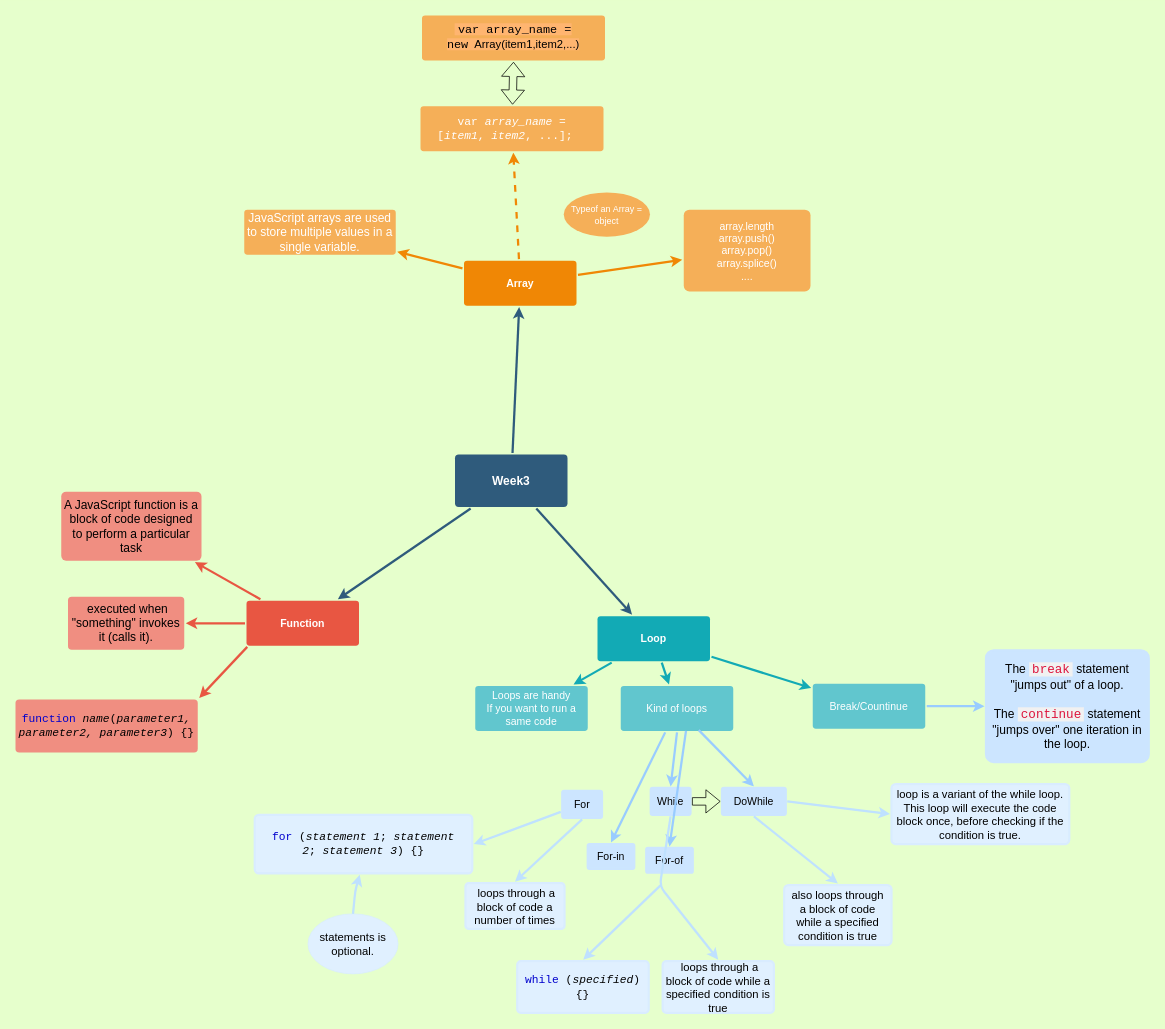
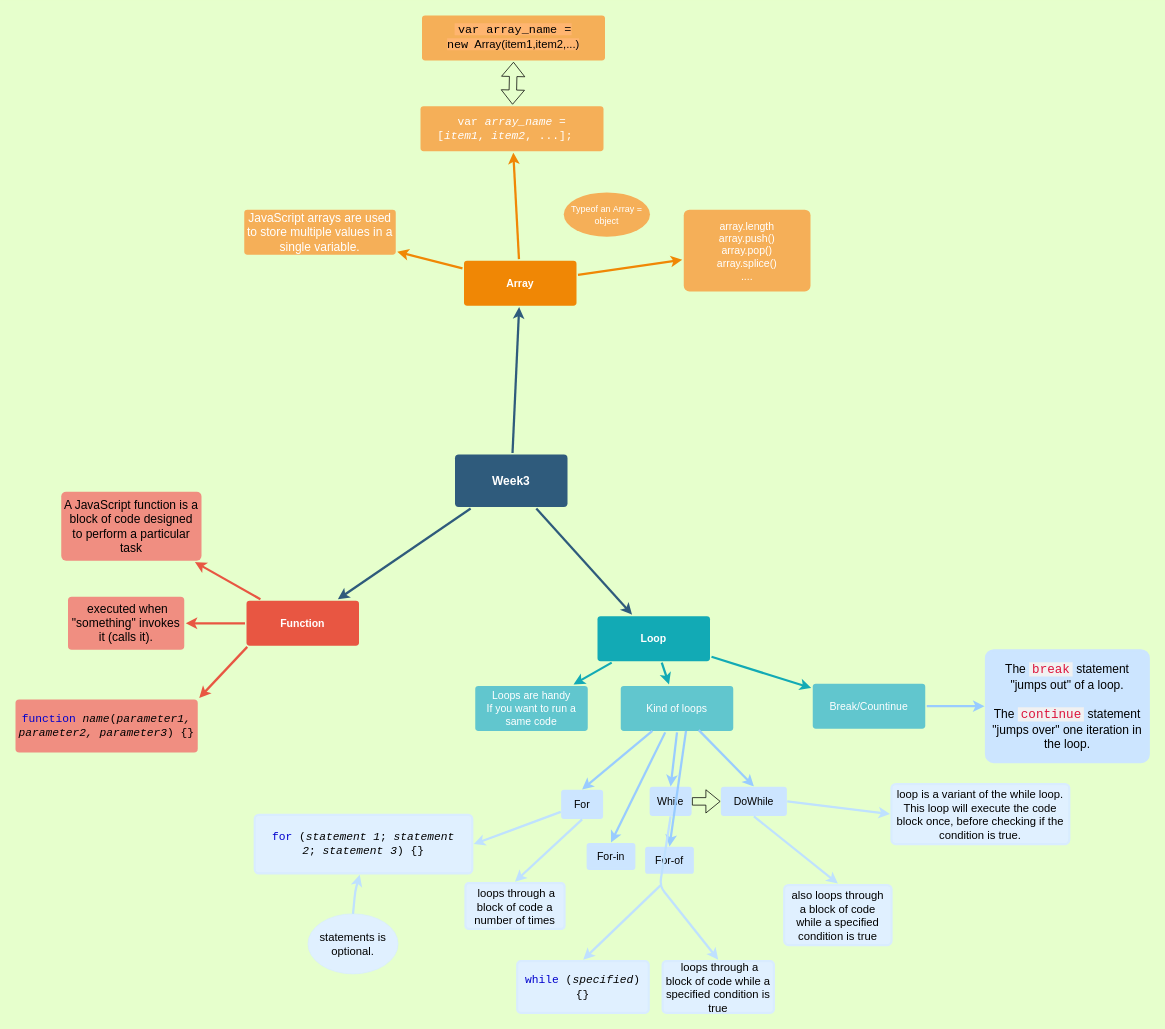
(516, 208) -> (516, 208)
none -> (620, 757)
